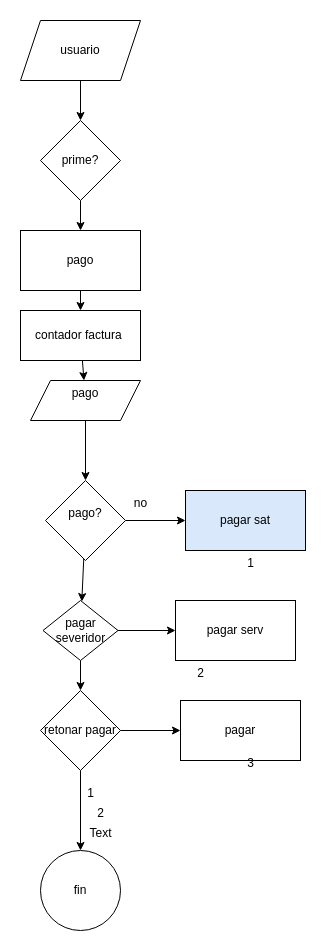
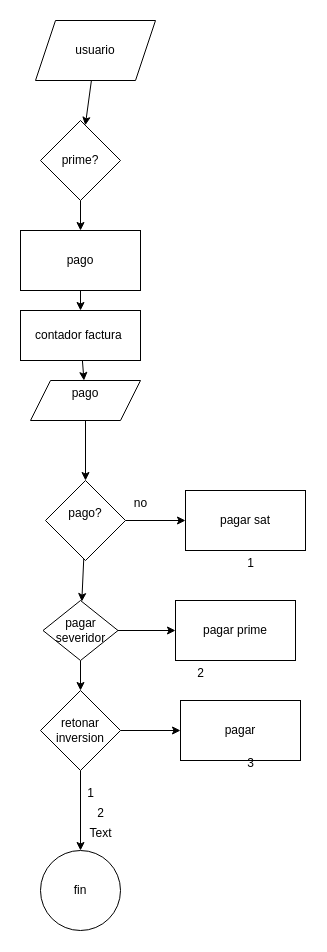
(81, 51) -> (96, 51)
(246, 521) -> (246, 521)
(236, 631) -> (236, 631)
(81, 731) -> (81, 731)
